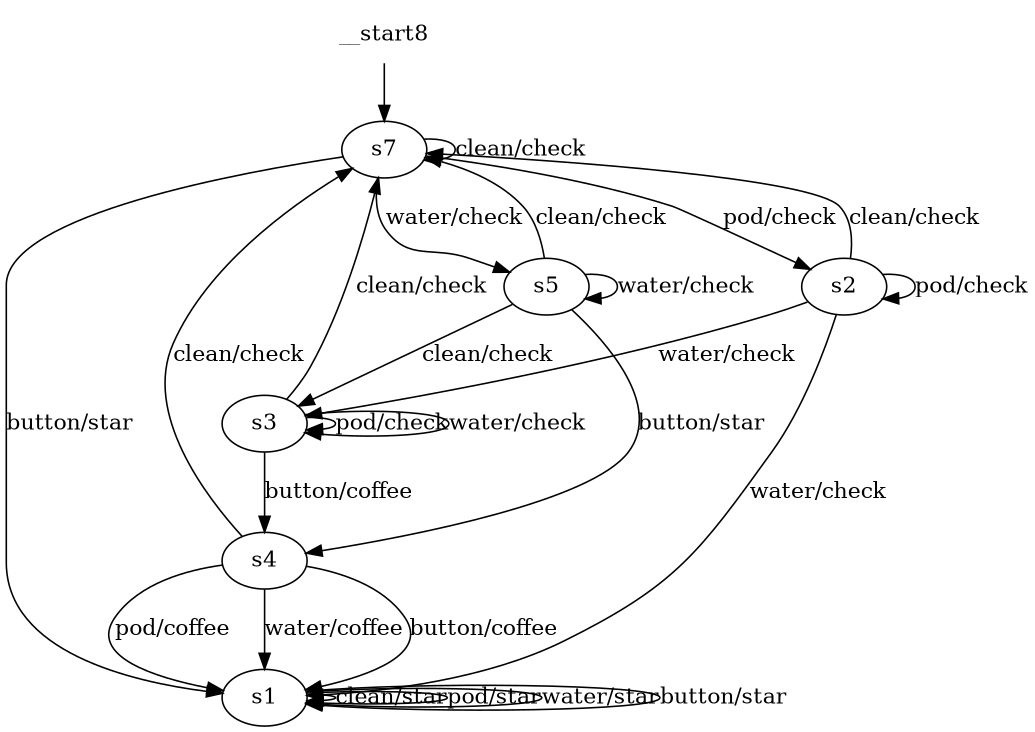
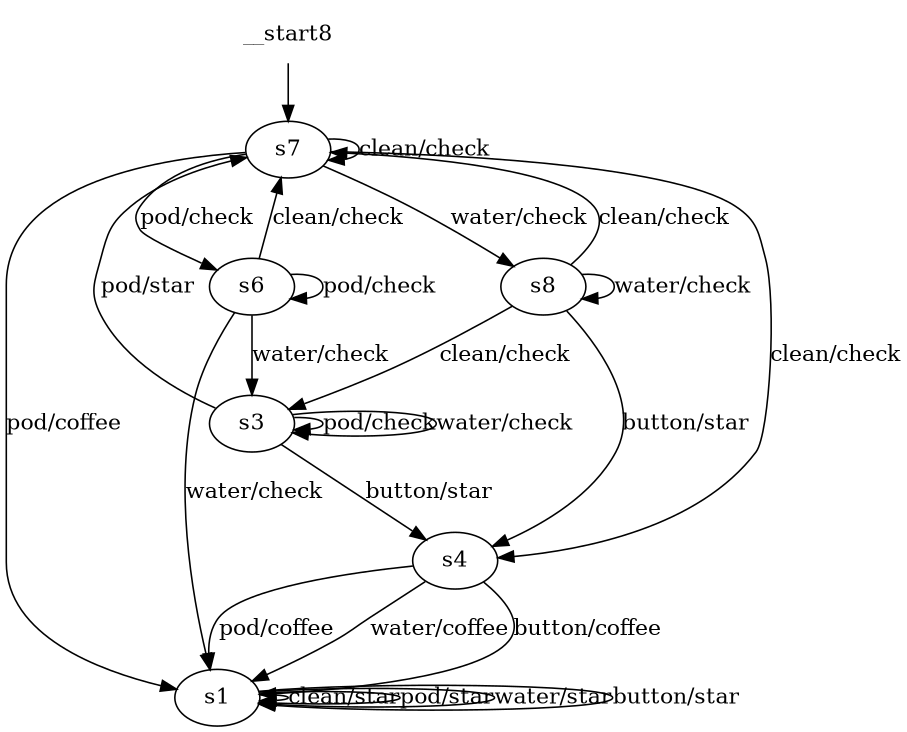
(421, 287) -> (148, 287)
(547, 287) -> (543, 287)
(844, 287) -> (252, 287)
(178, 333) -> (765, 255)
(70, 424) -> (64, 424)
(339, 492) -> (429, 492)
